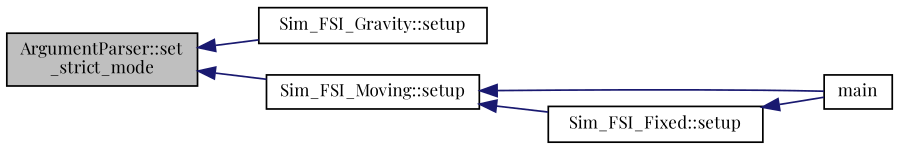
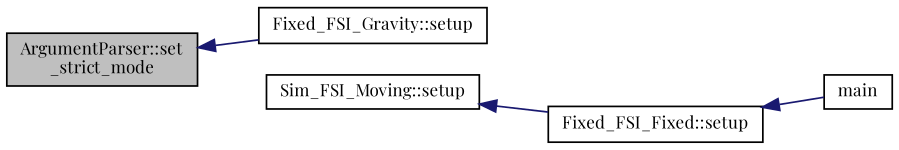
(373, 26) -> (373, 26)
(241, 76) -> none
(661, 90) -> none
(656, 124) -> (656, 124)
